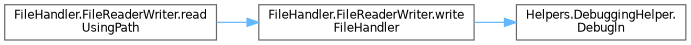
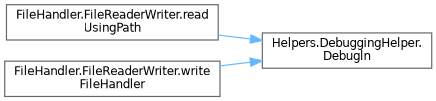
(232, 22) -> (234, 37)
